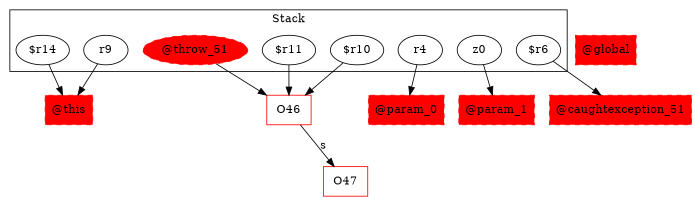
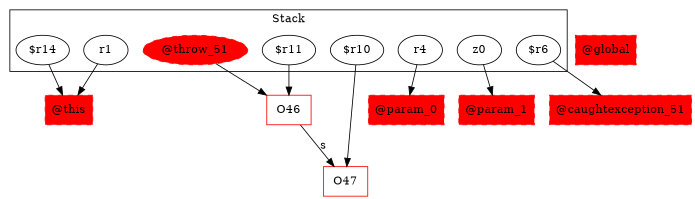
(106, 50) -> (106, 50)
(327, 77) -> (352, 112)
